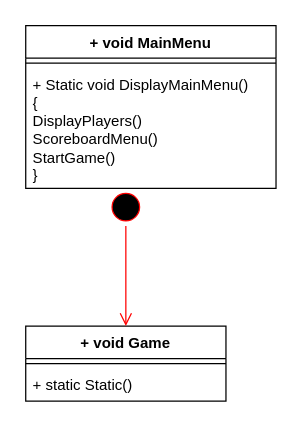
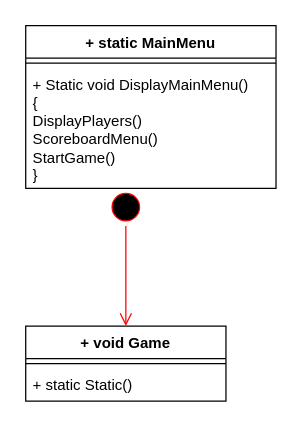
(151, 43) -> (151, 43)
